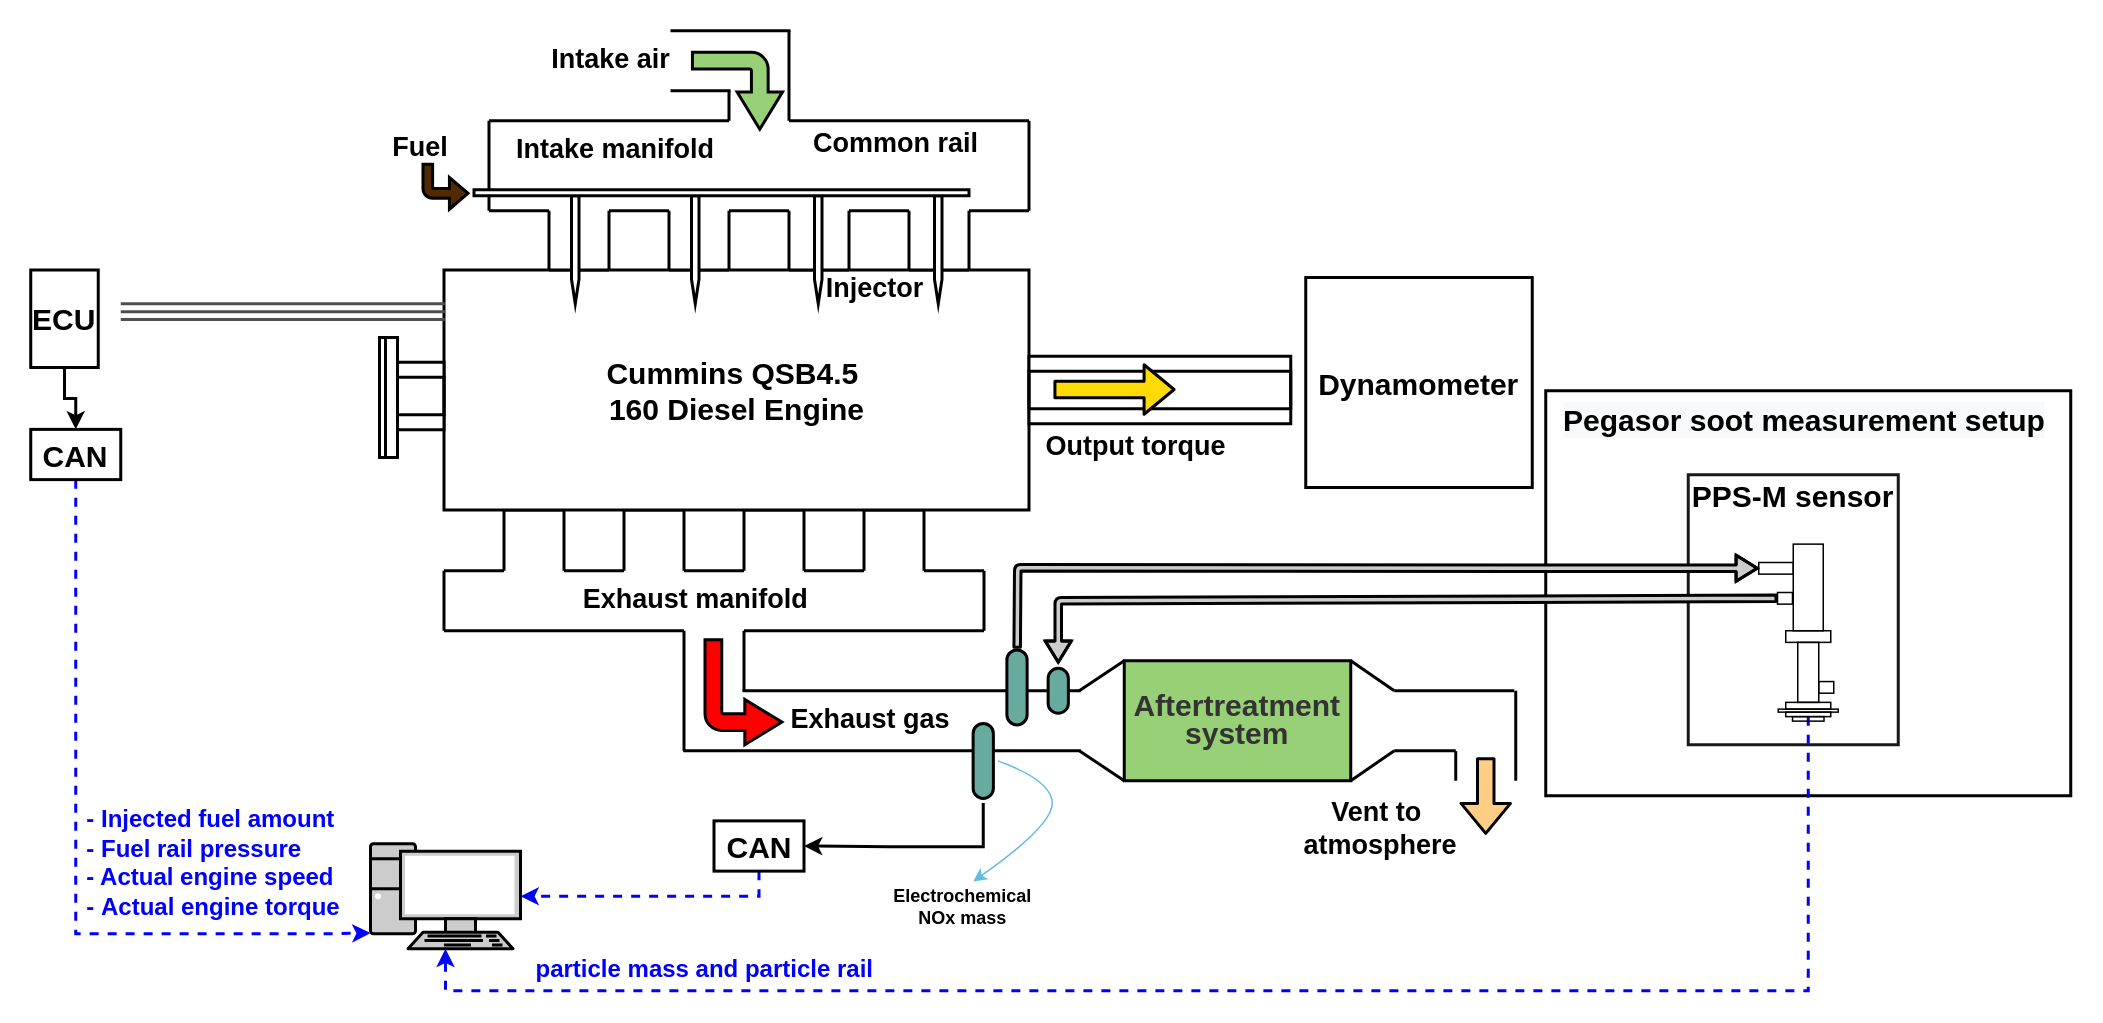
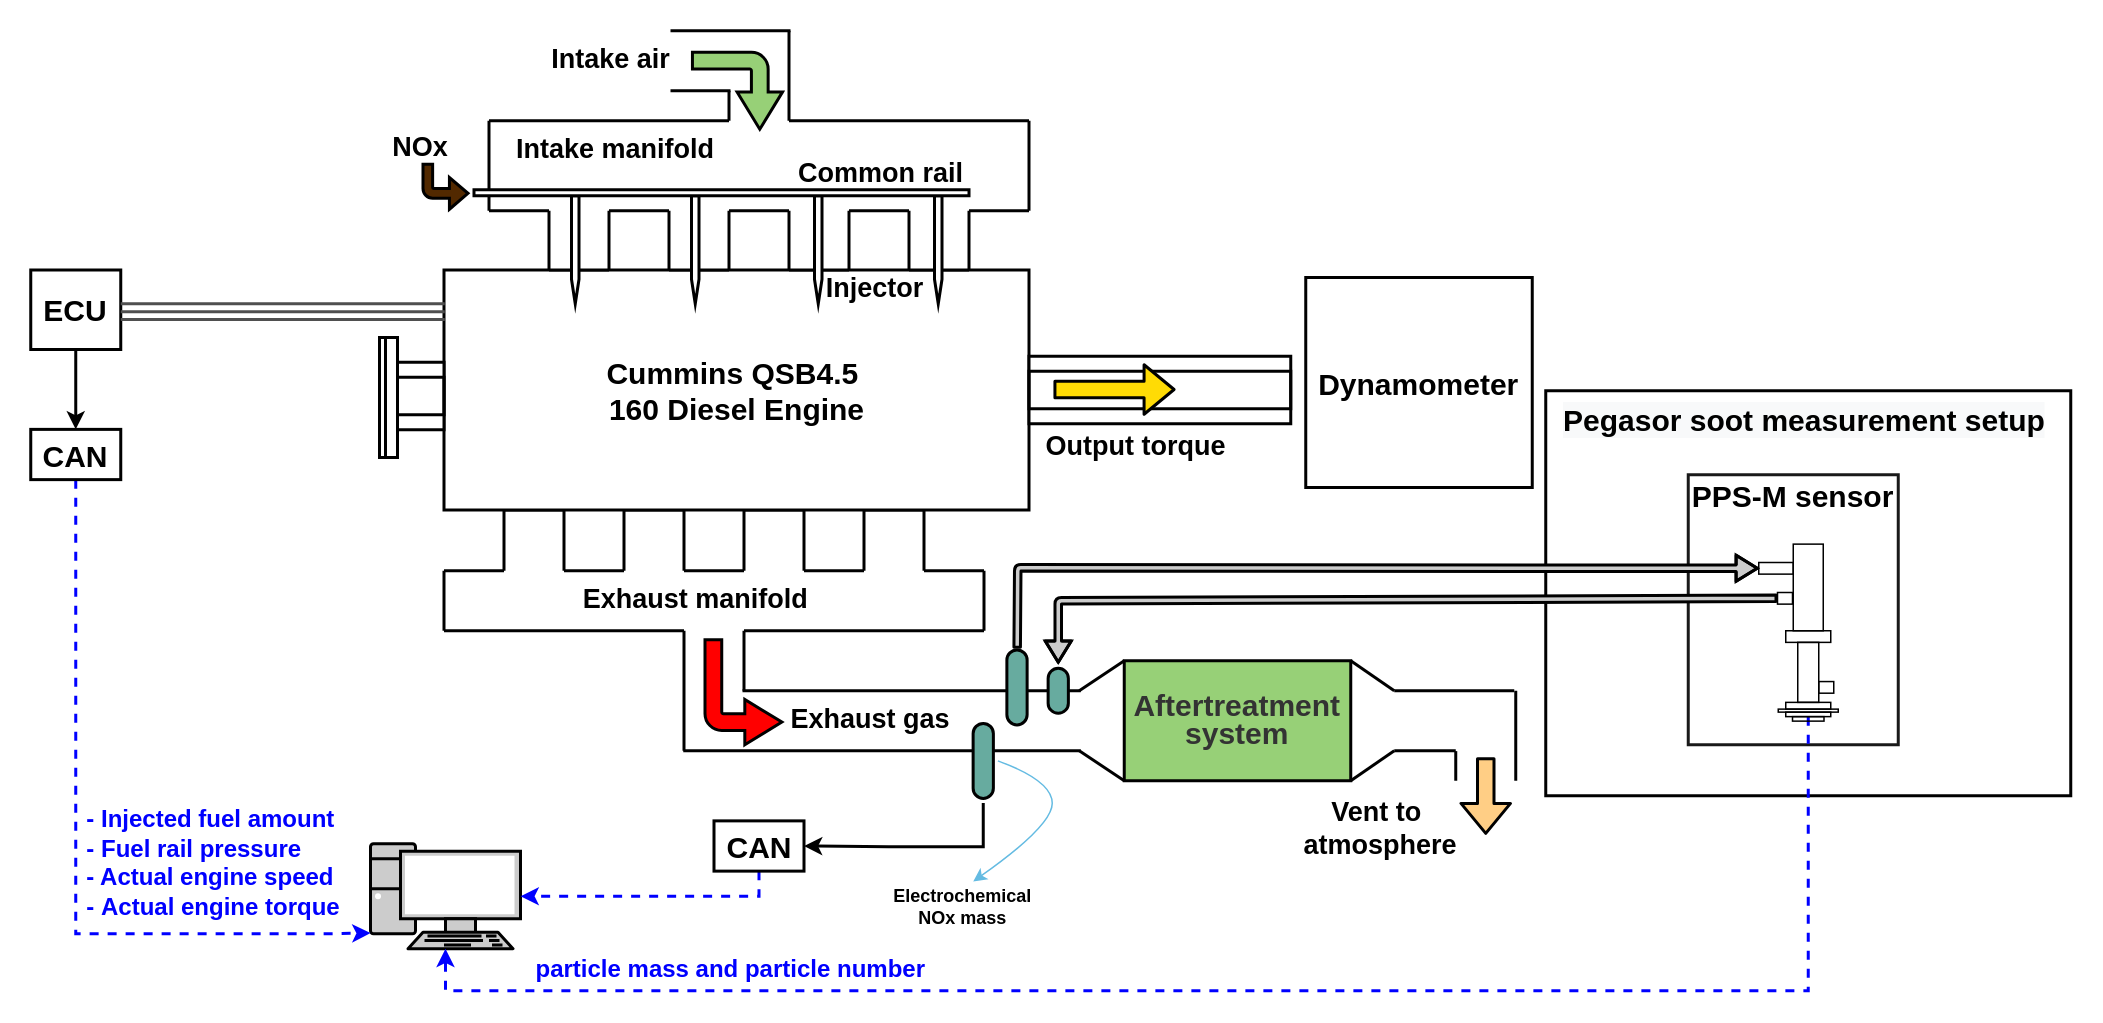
(896, 145) -> (881, 175)
(421, 149) -> (421, 149)
(65, 319) -> (76, 310)
(669, 952) -> (684, 952)
